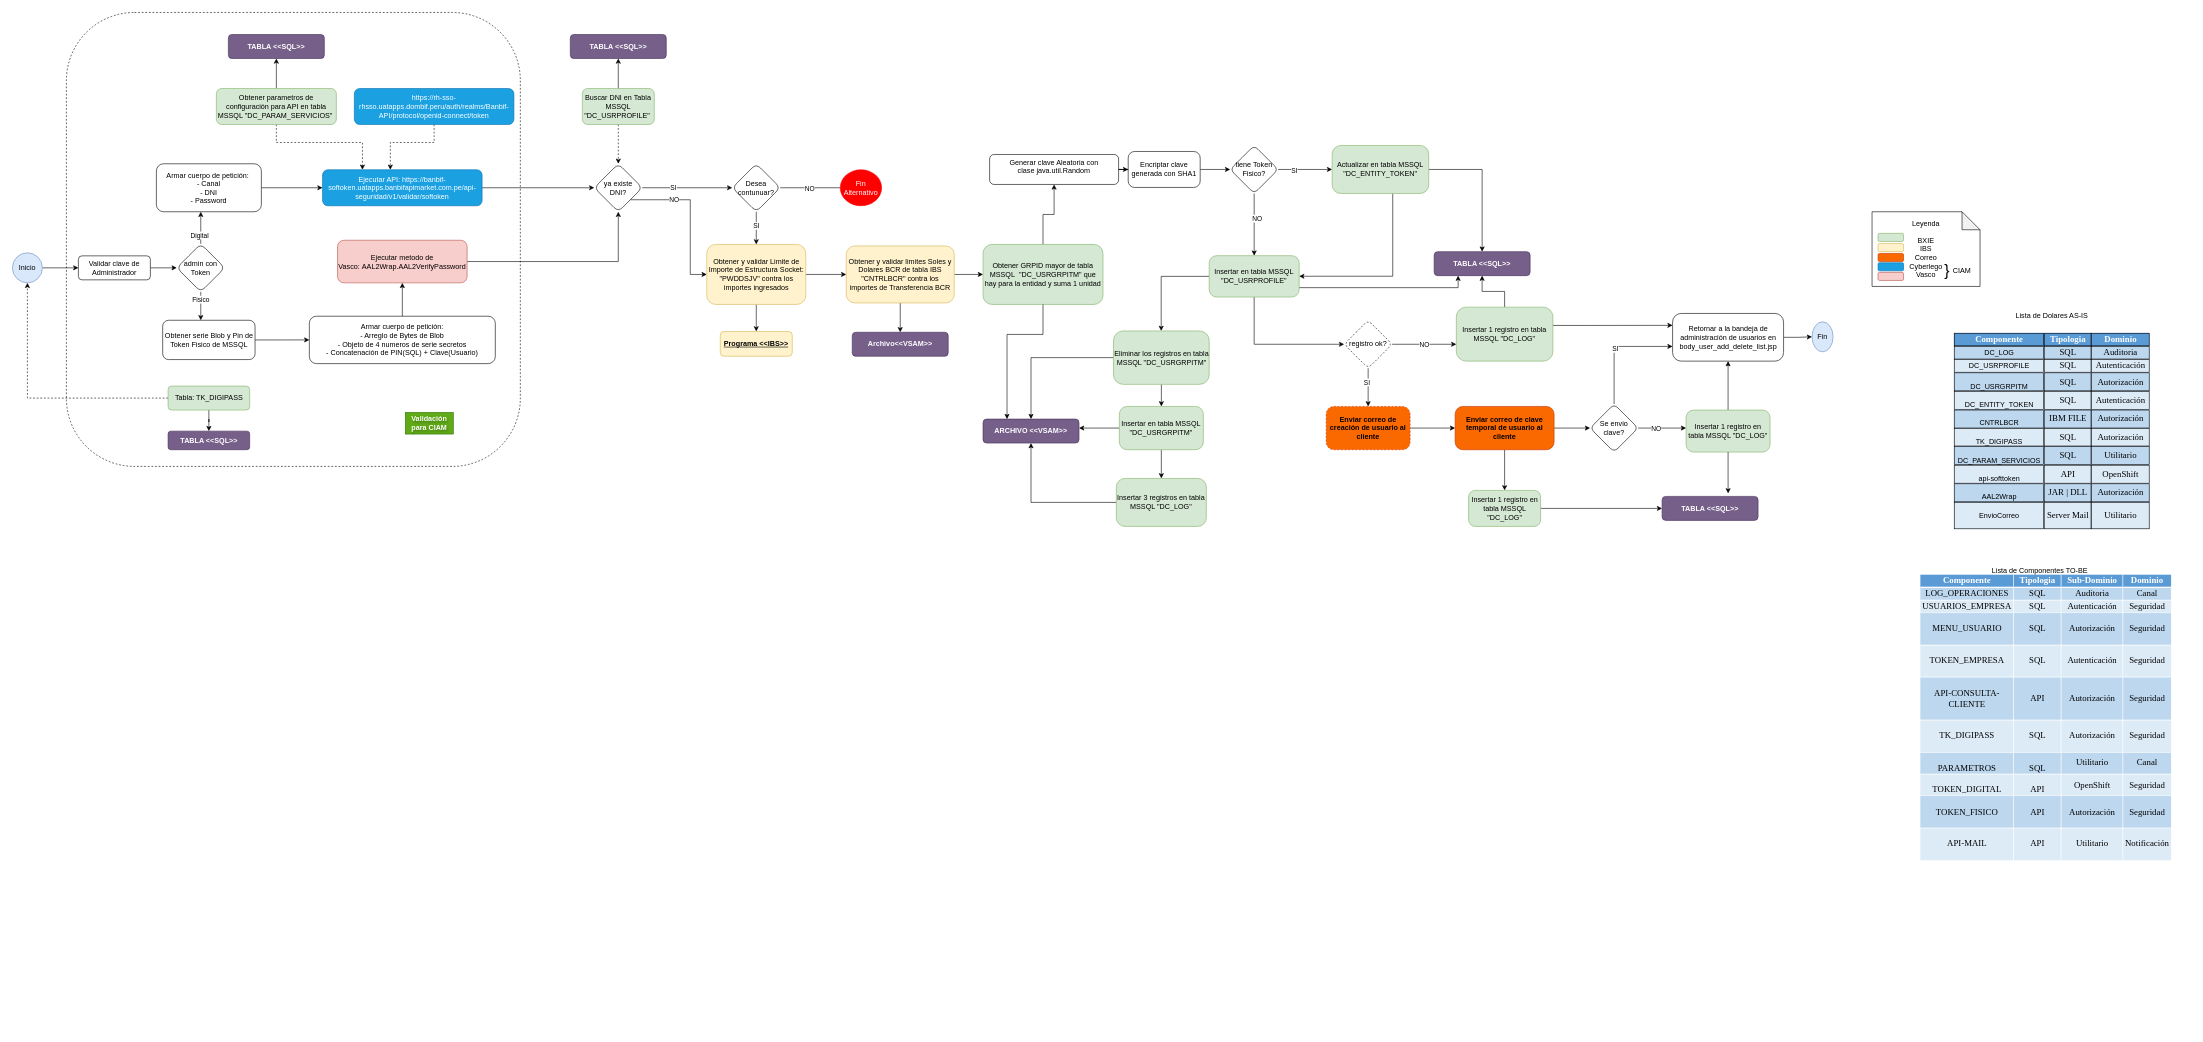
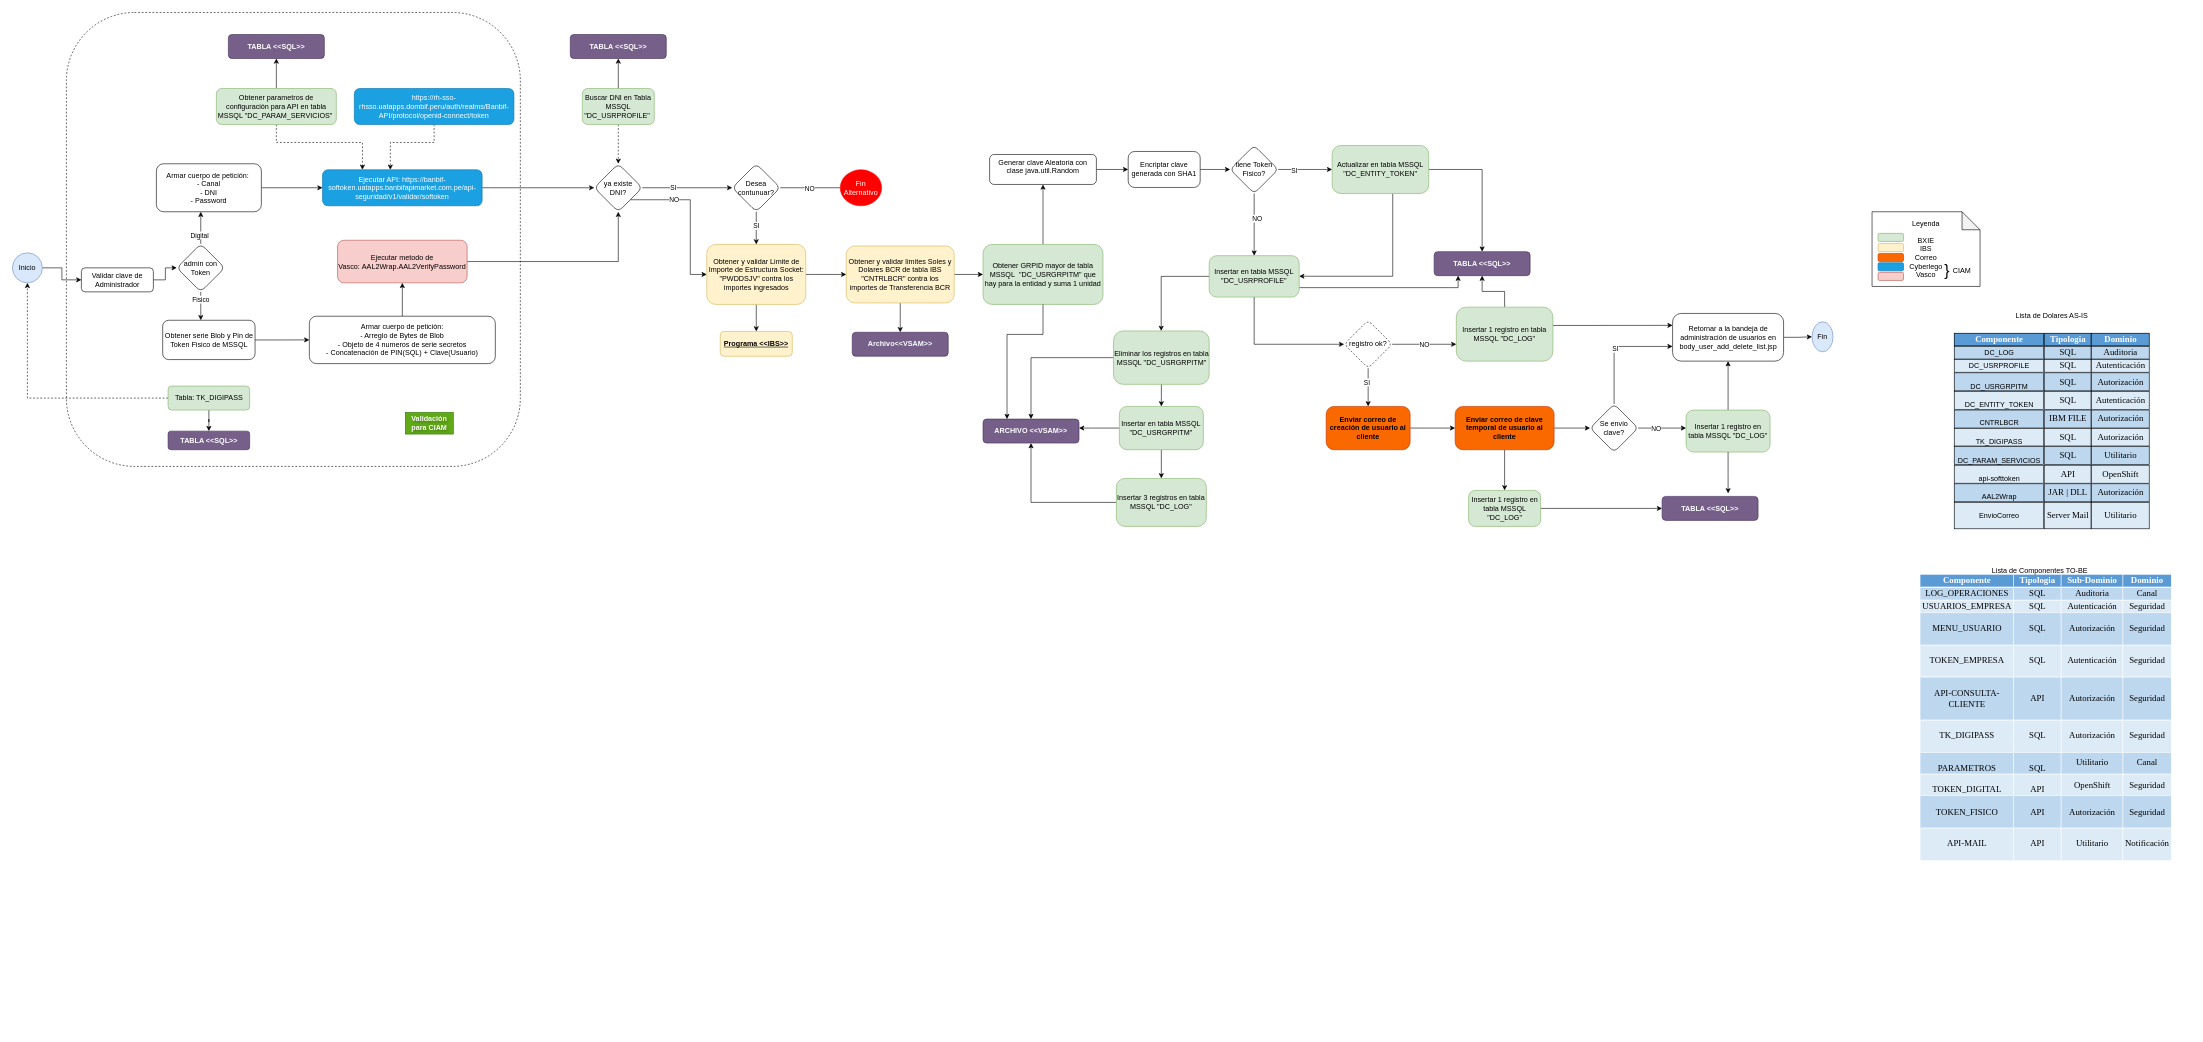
(1054, 170) -> (1043, 170)
(114, 268) -> (117, 280)
(1368, 428) -> (1368, 428)
